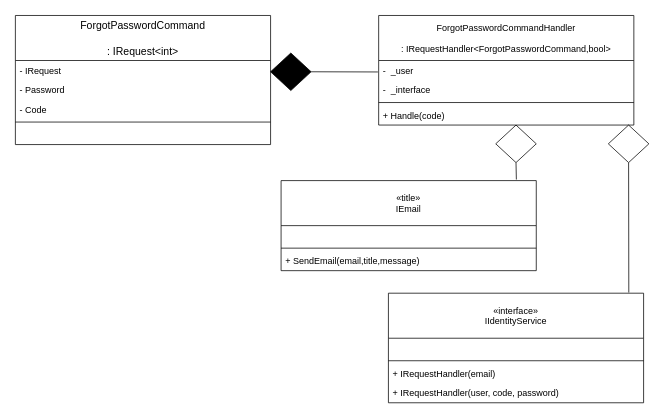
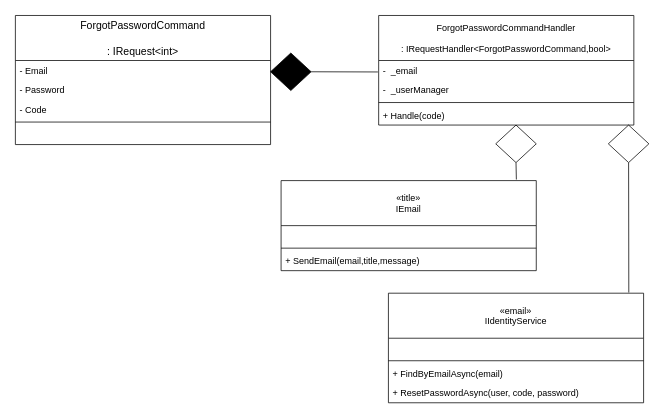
(44, 71) -> (34, 71)
(401, 71) -> (402, 71)
(413, 90) -> (419, 90)
(515, 311) -> (515, 311)
(449, 374) -> (449, 374)
(485, 393) -> (493, 393)
